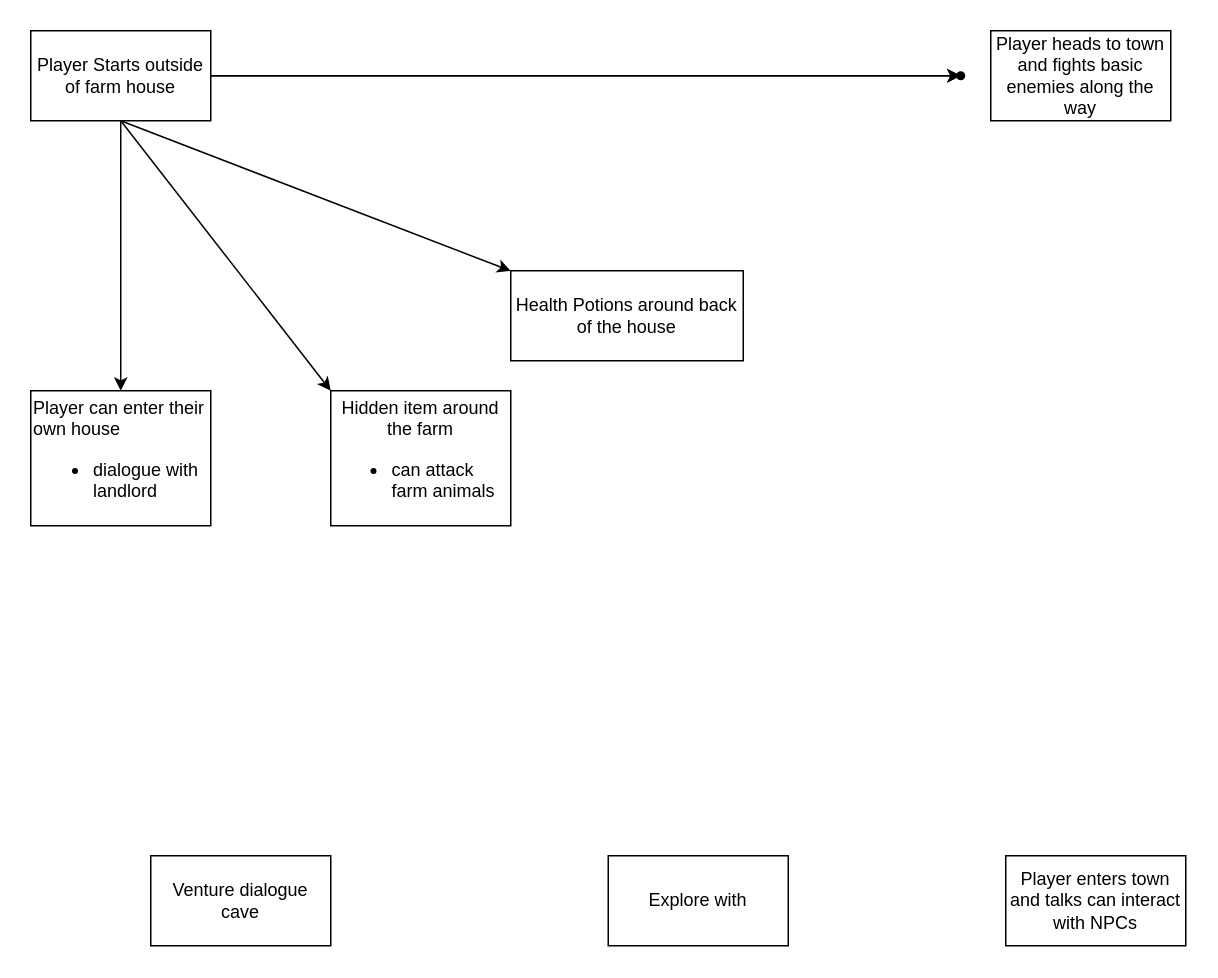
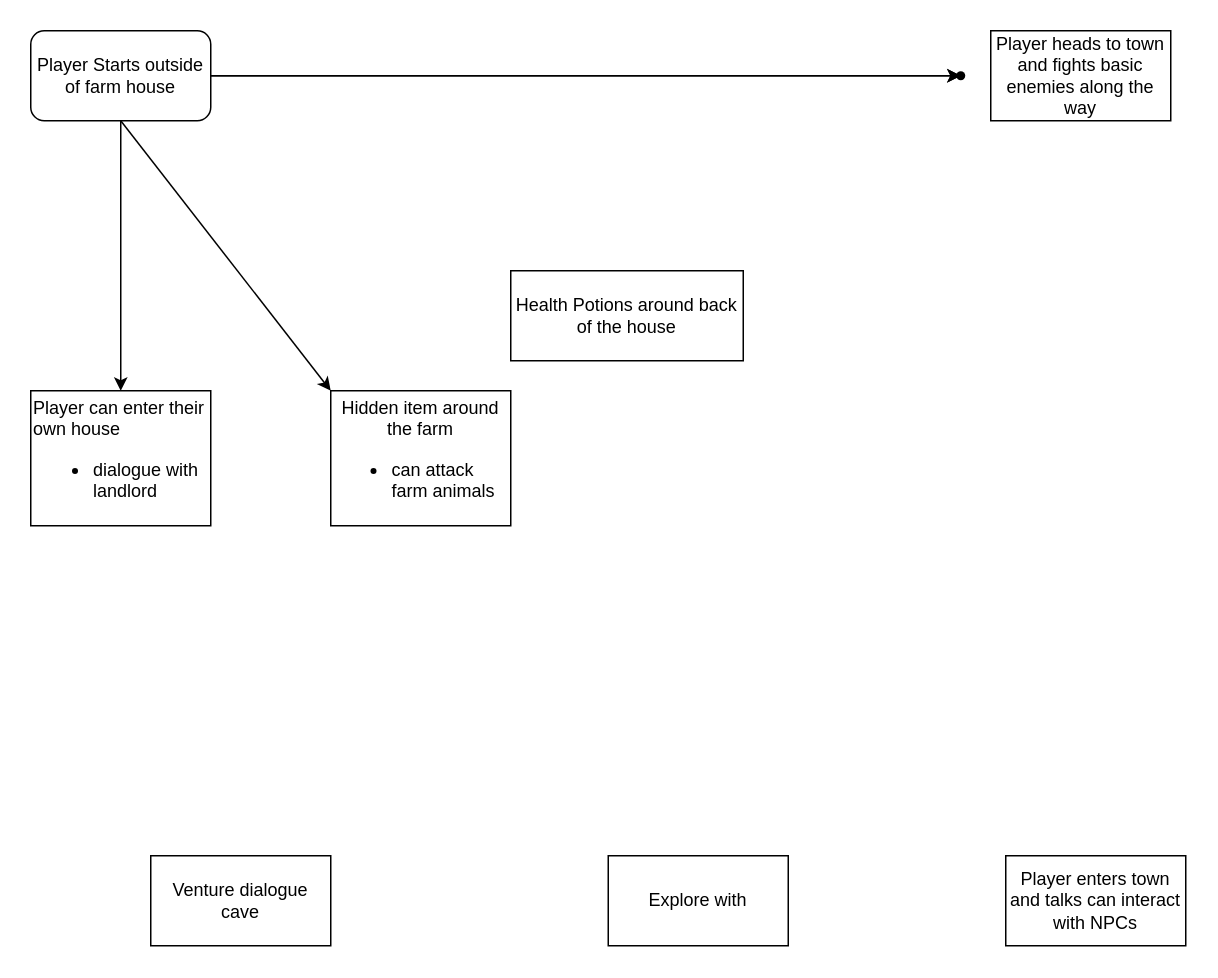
(121, 76) -> (121, 76)
(314, 195) -> none
